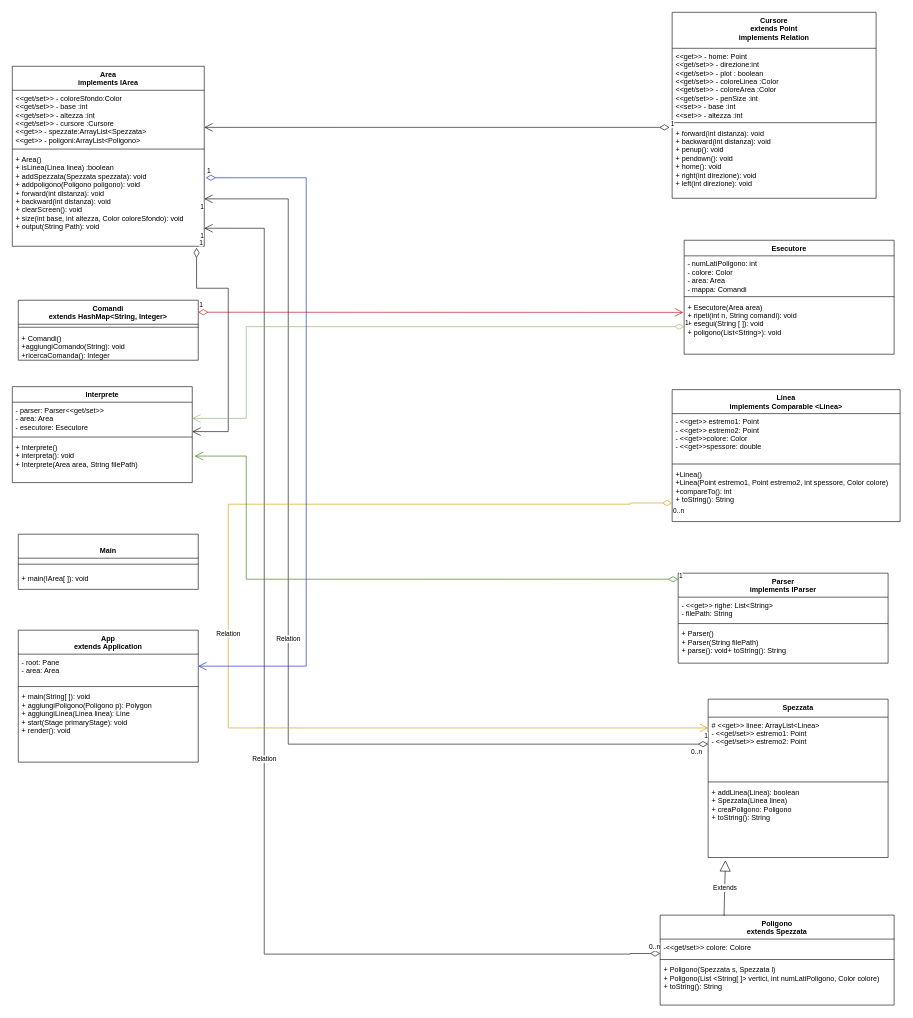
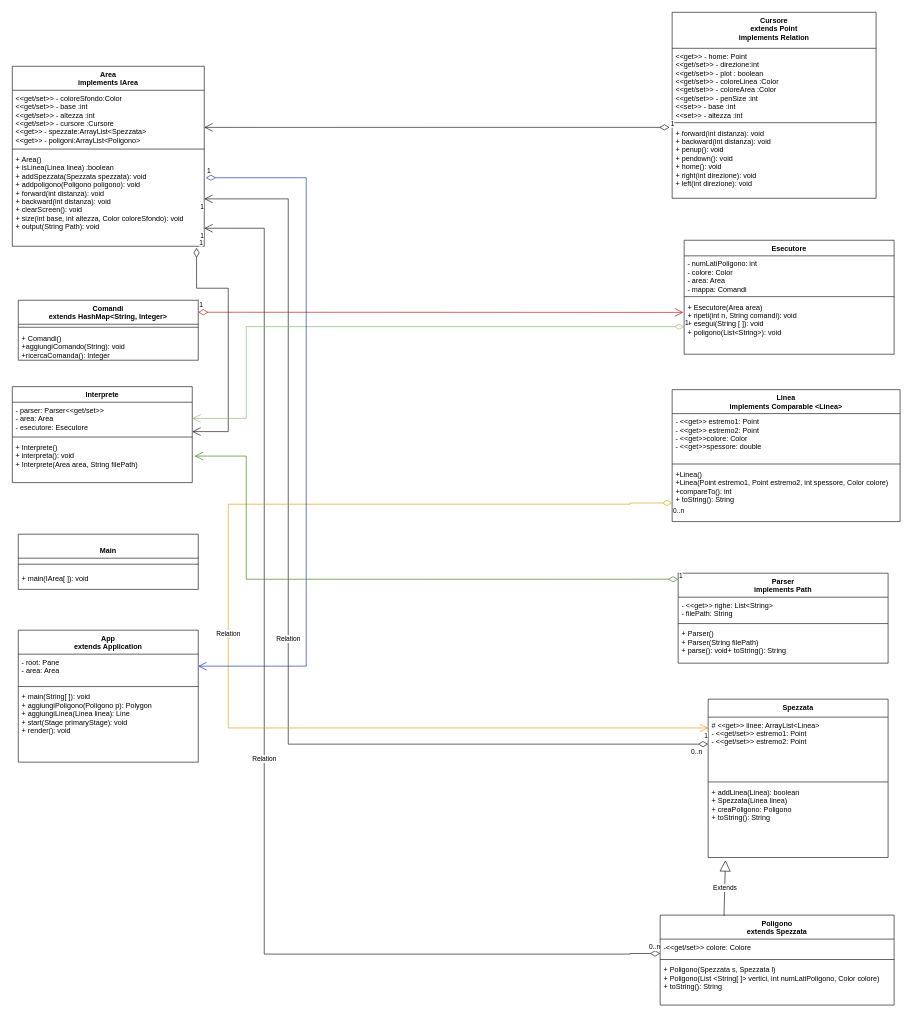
(783, 581) -> (783, 581)
